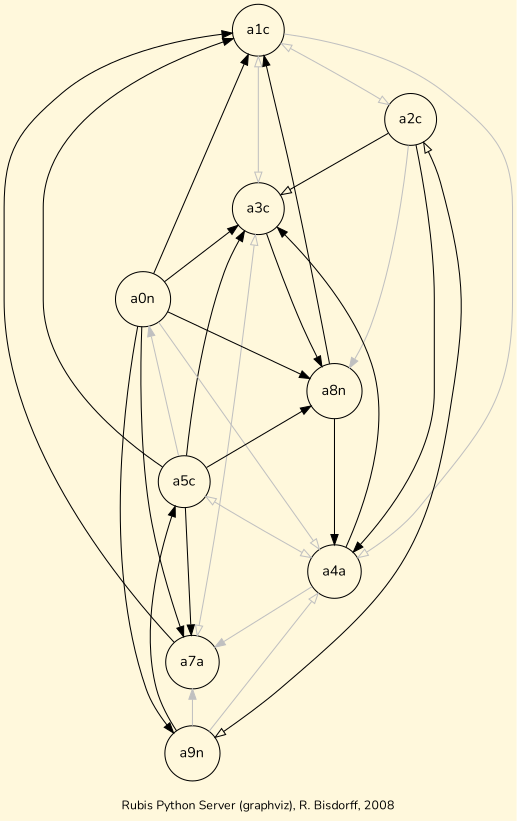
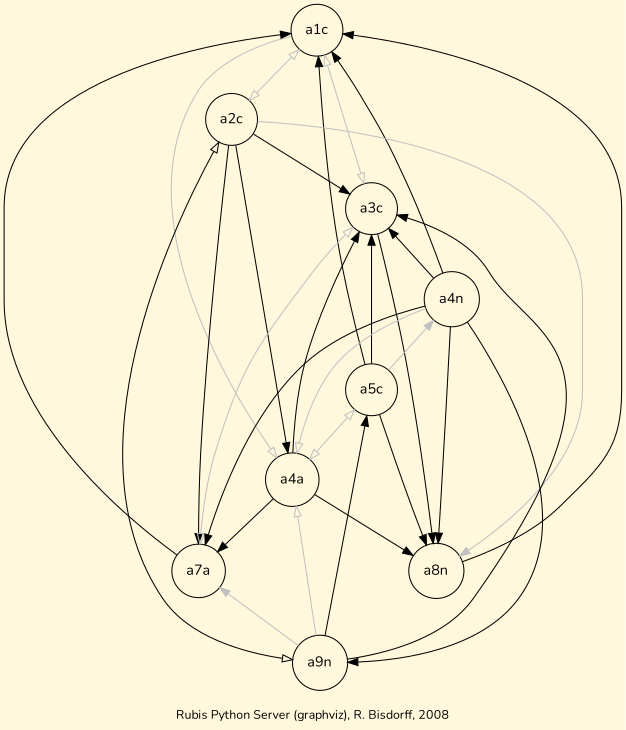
(339, 161) -> (297, 161)
(143, 299) -> (452, 299)
none -> (555, 454)
(334, 477) -> (360, 522)
(188, 566) -> (211, 320)
(268, 614) -> (249, 522)
